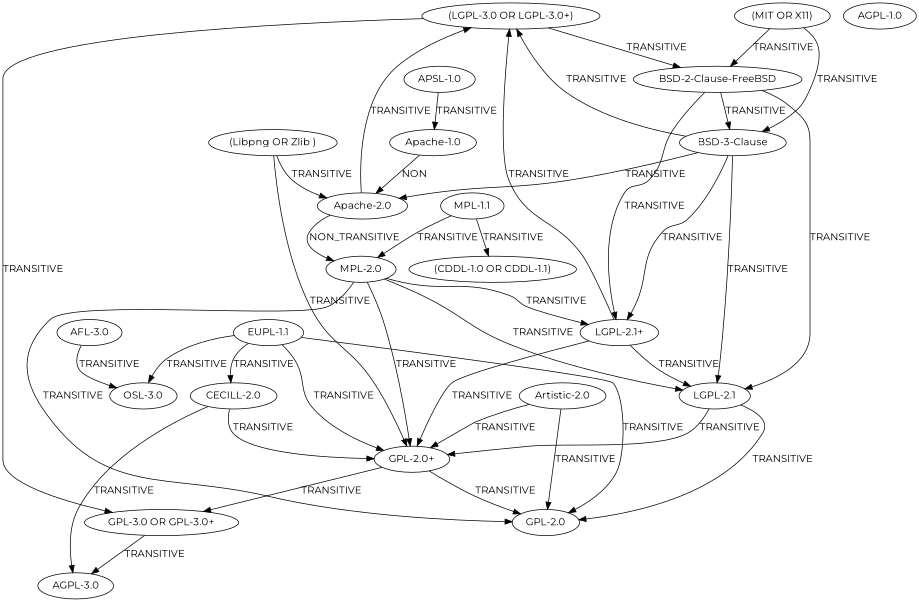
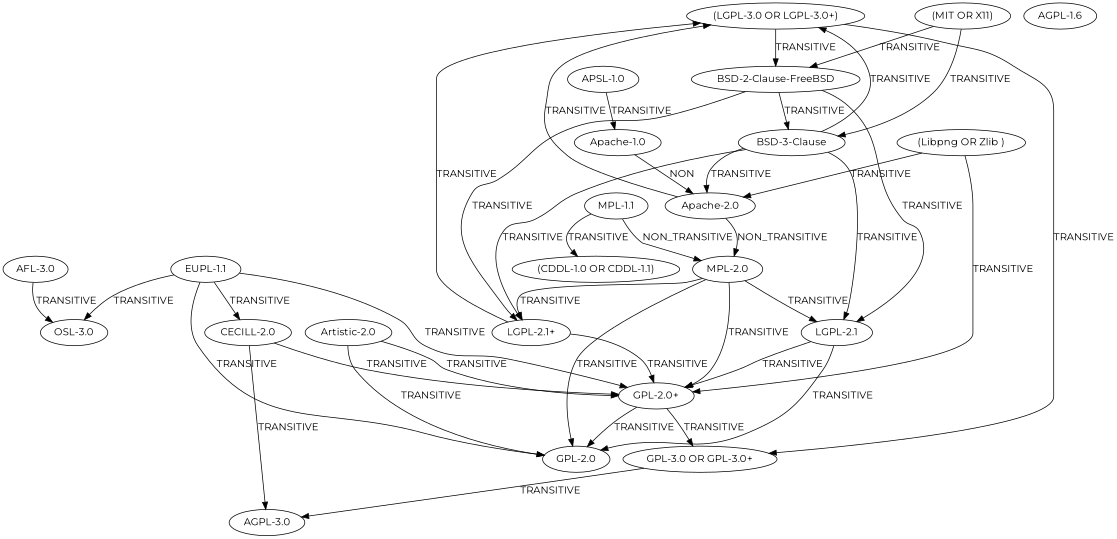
(880, 16) -> (1060, 16)
(448, 238) -> (688, 238)
(655, 367) -> none
